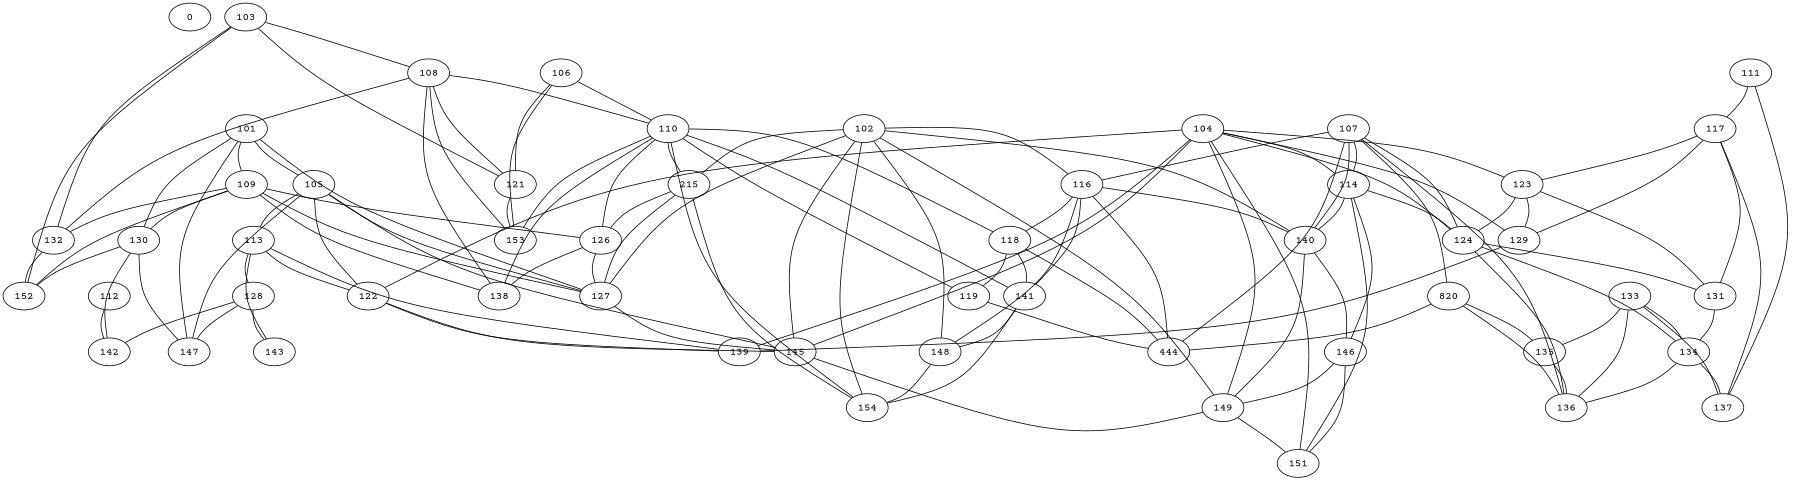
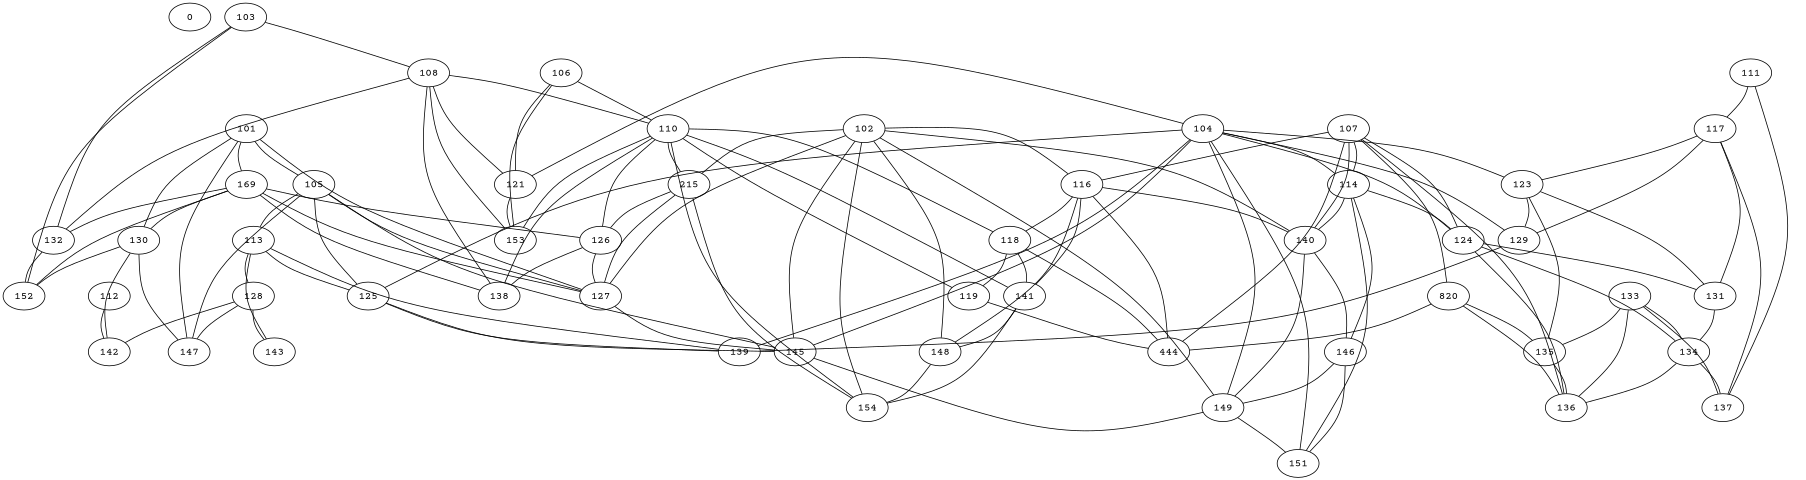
(373, 110) -> (849, 59)
(246, 184) -> (246, 184)
(1499, 217) -> (1558, 265)
(368, 296) -> (368, 296)
